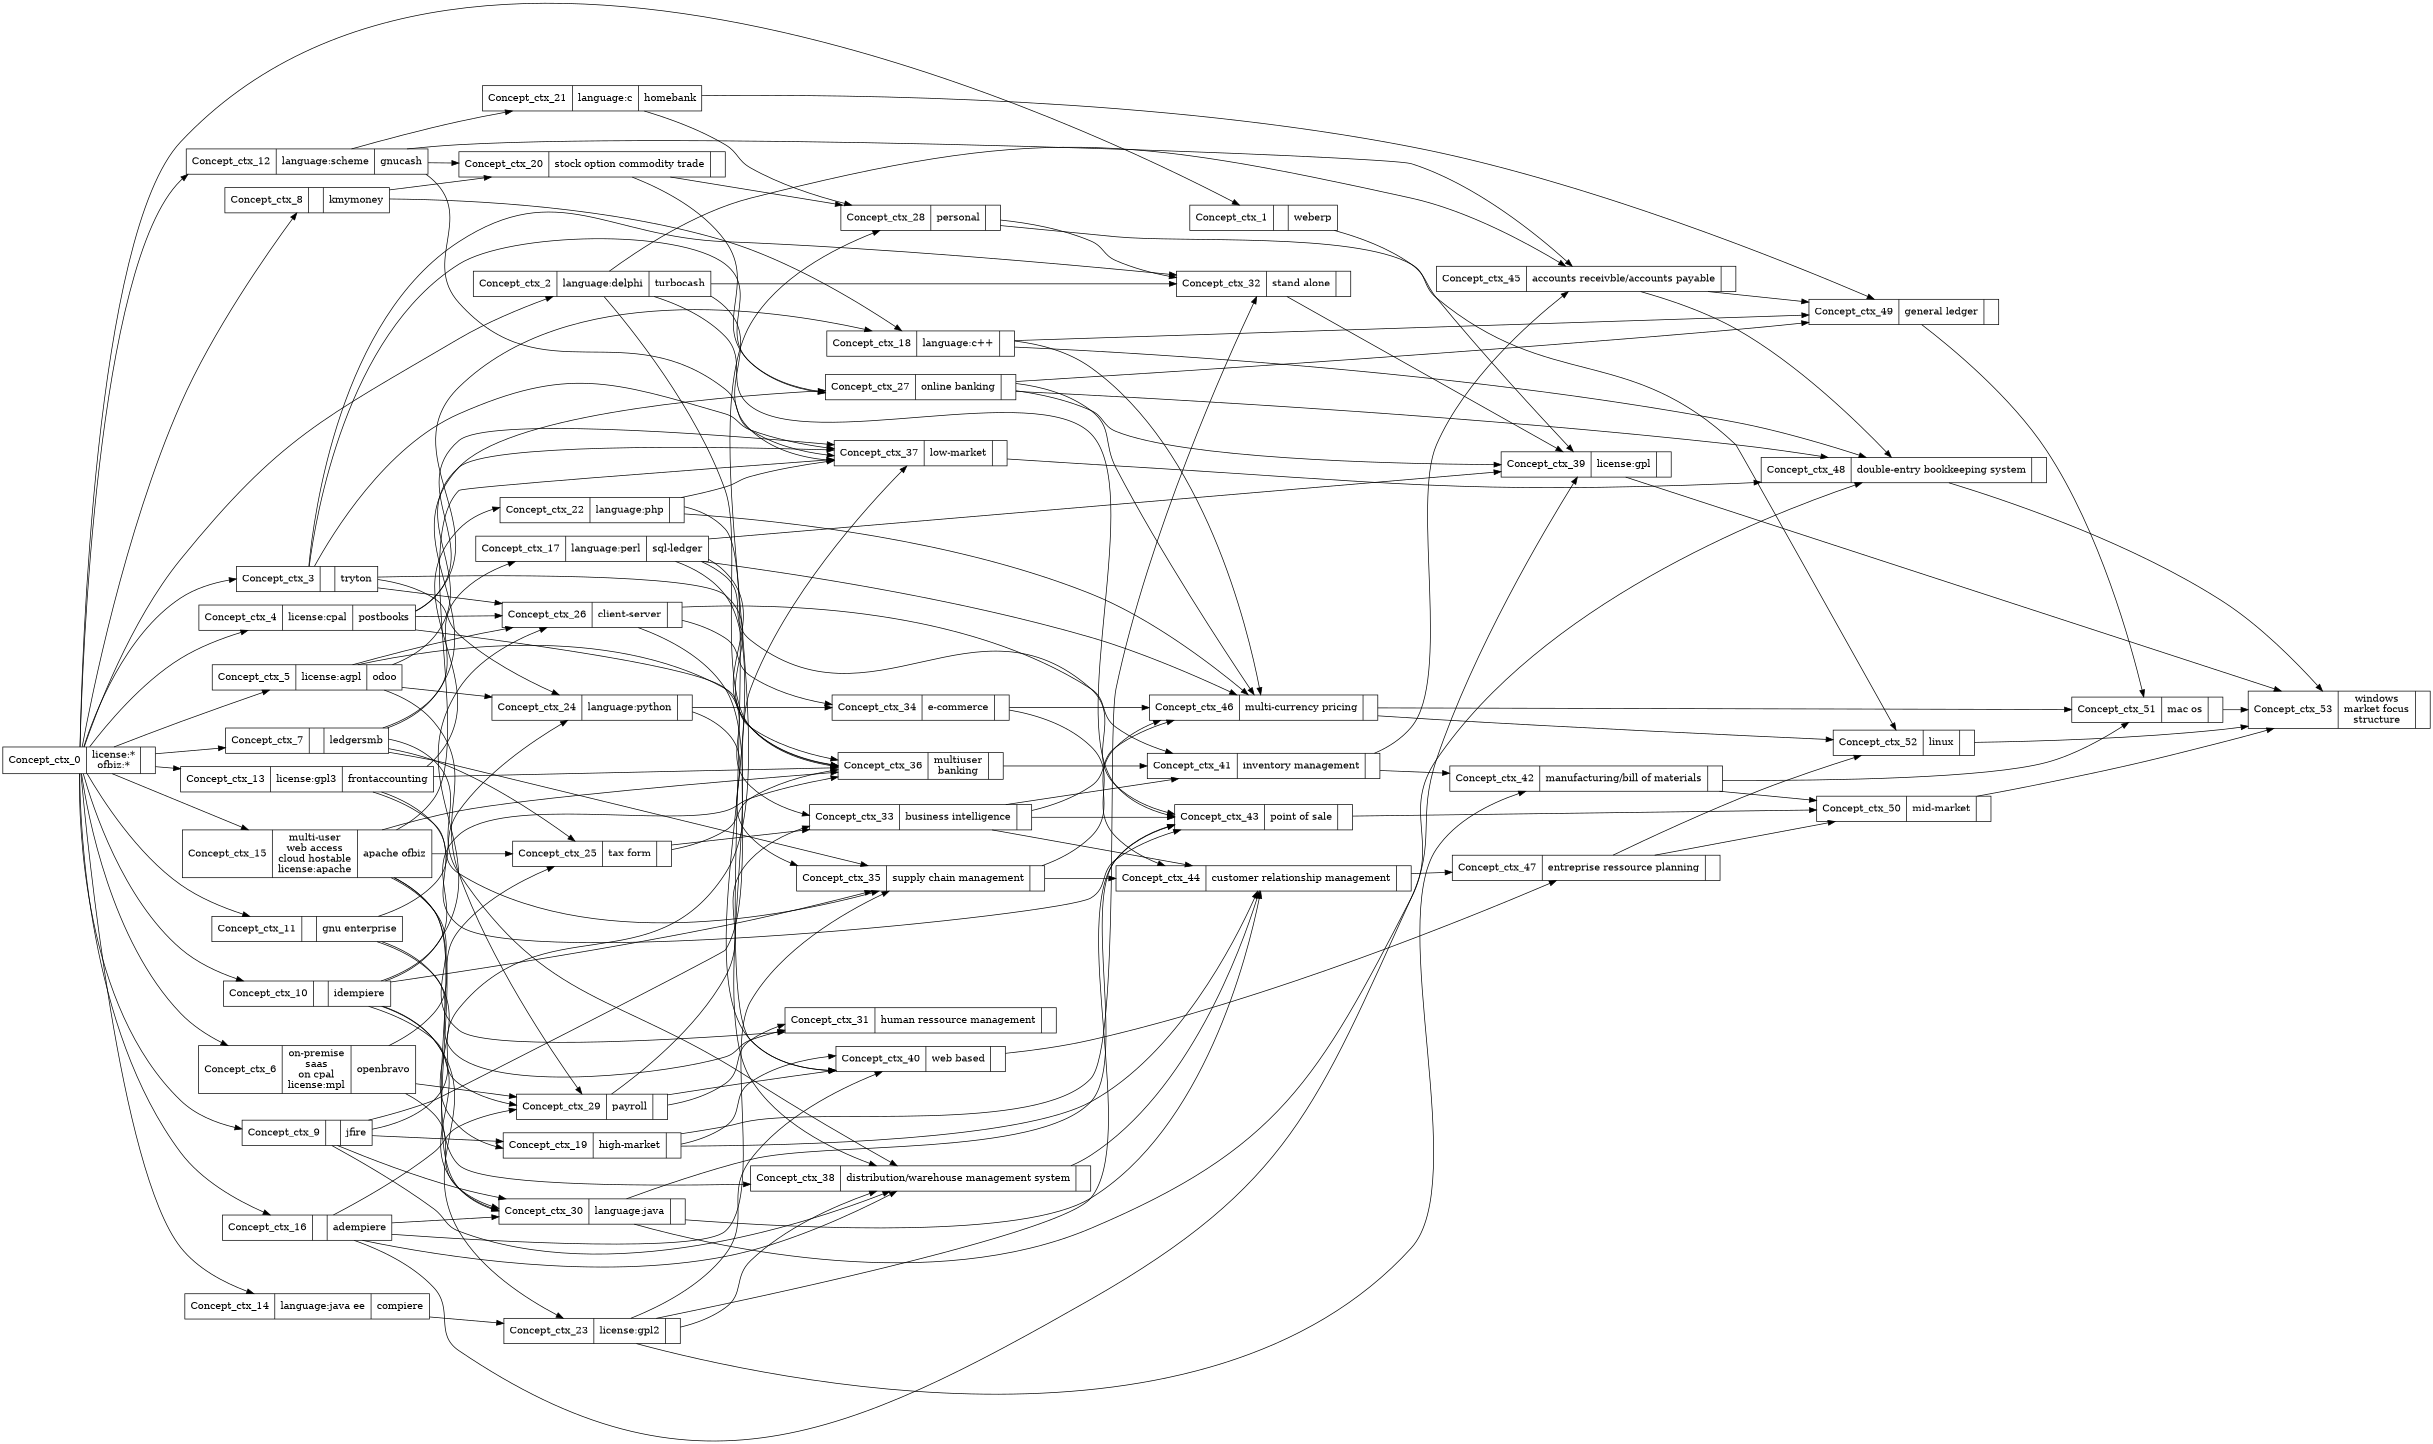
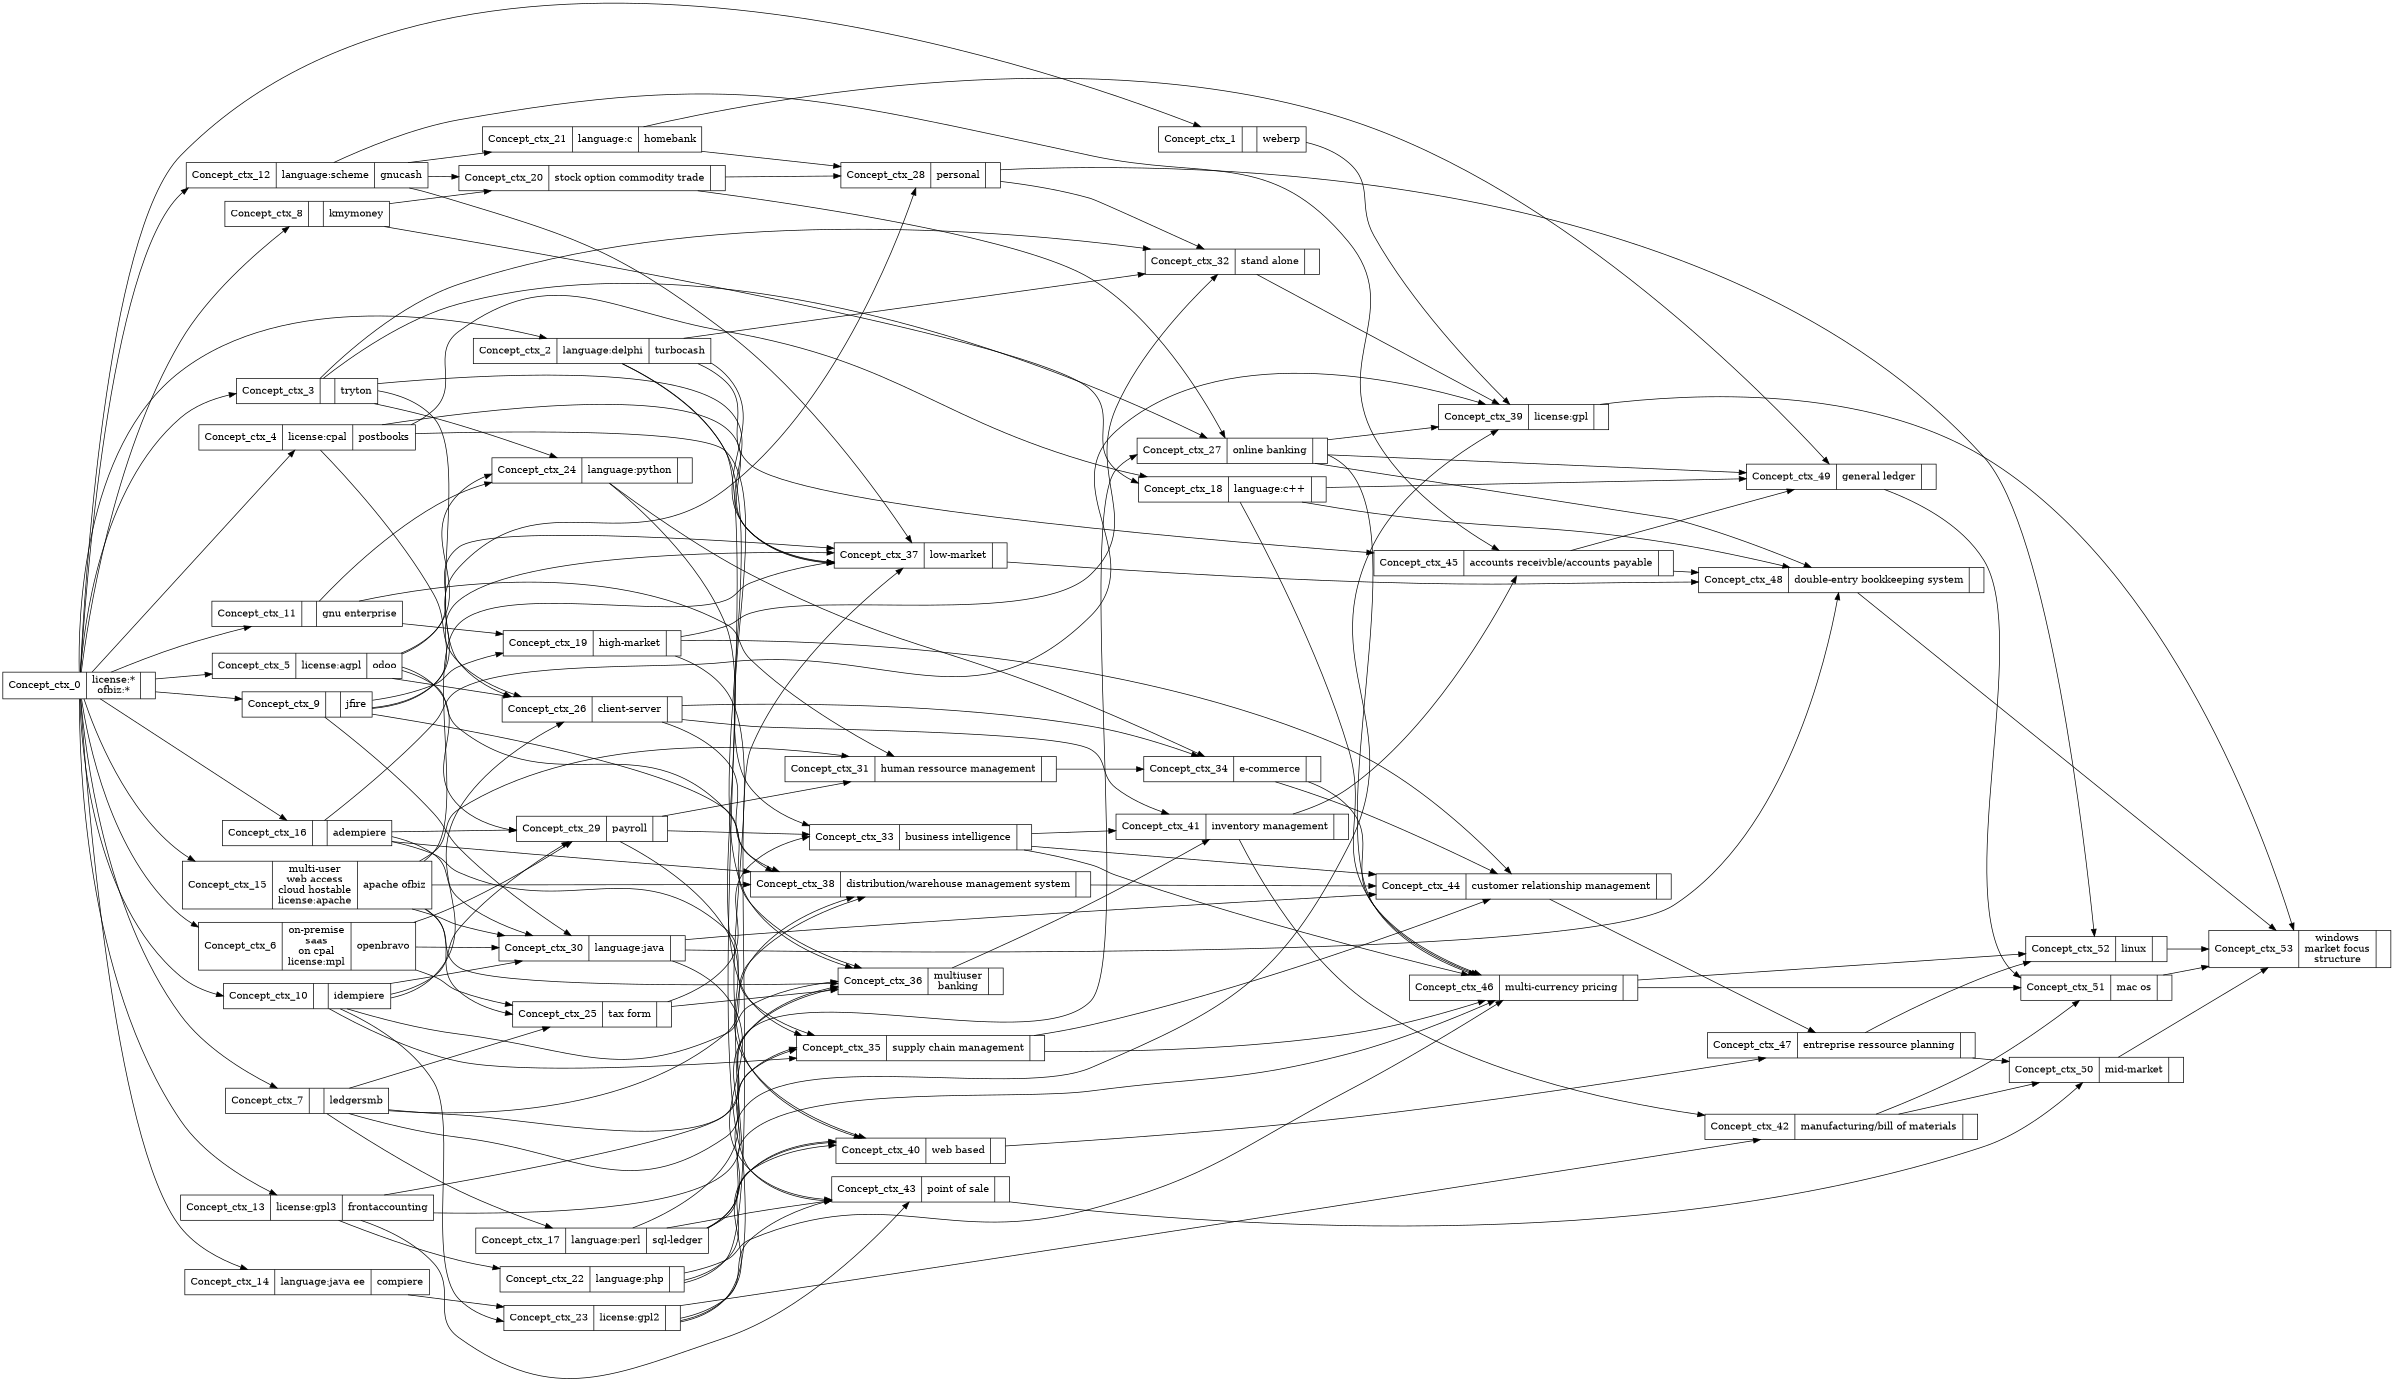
(668, 582) -> none
none -> (1096, 769)
(1096, 817) -> none
